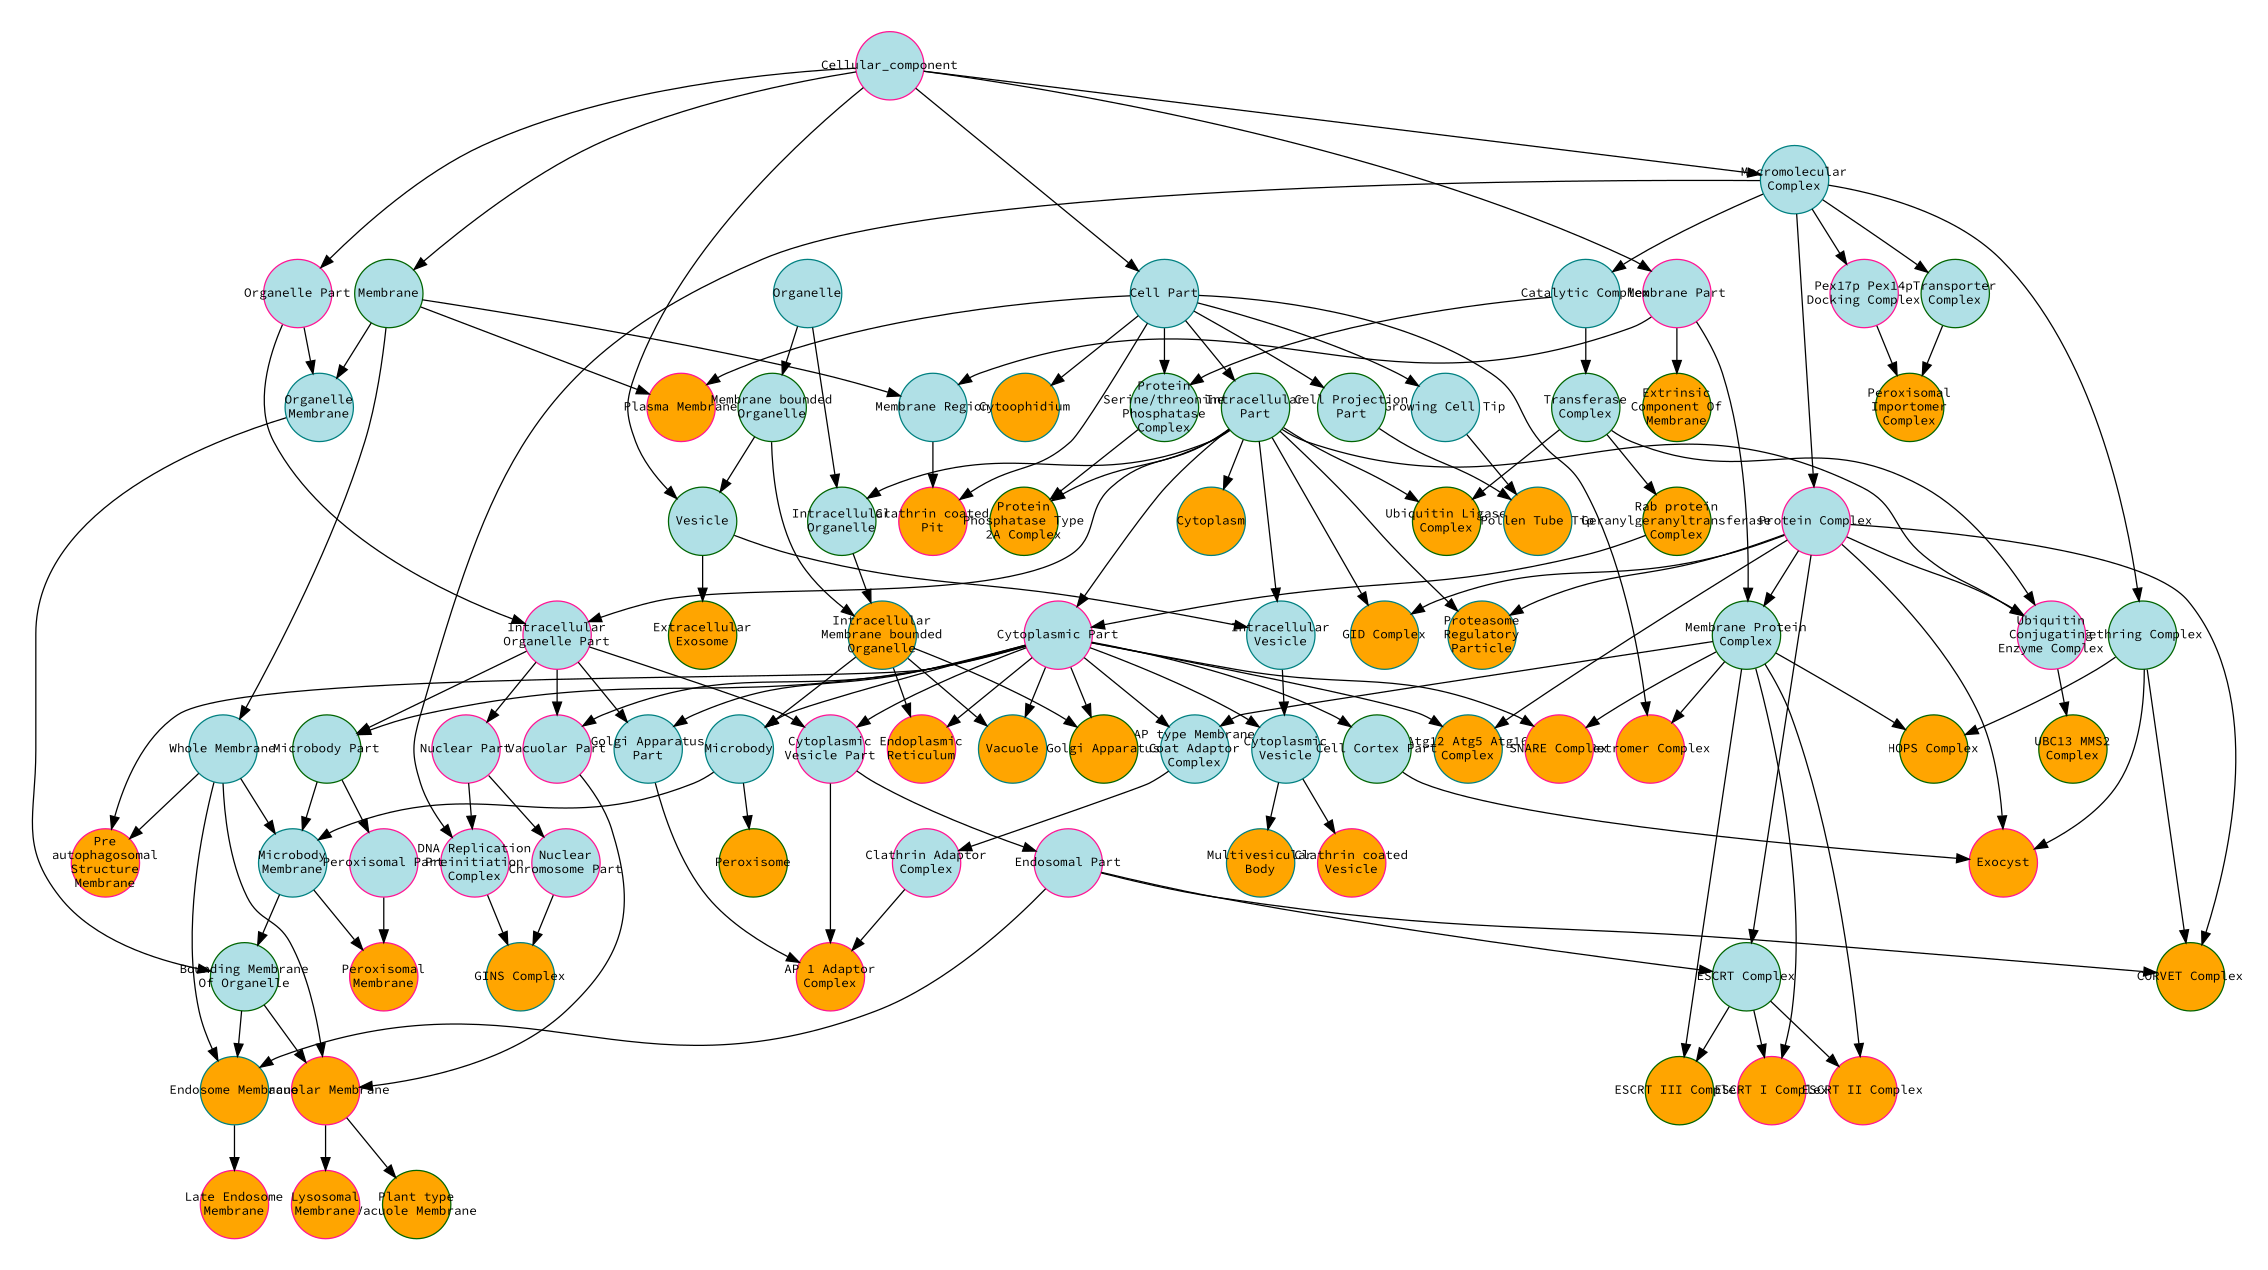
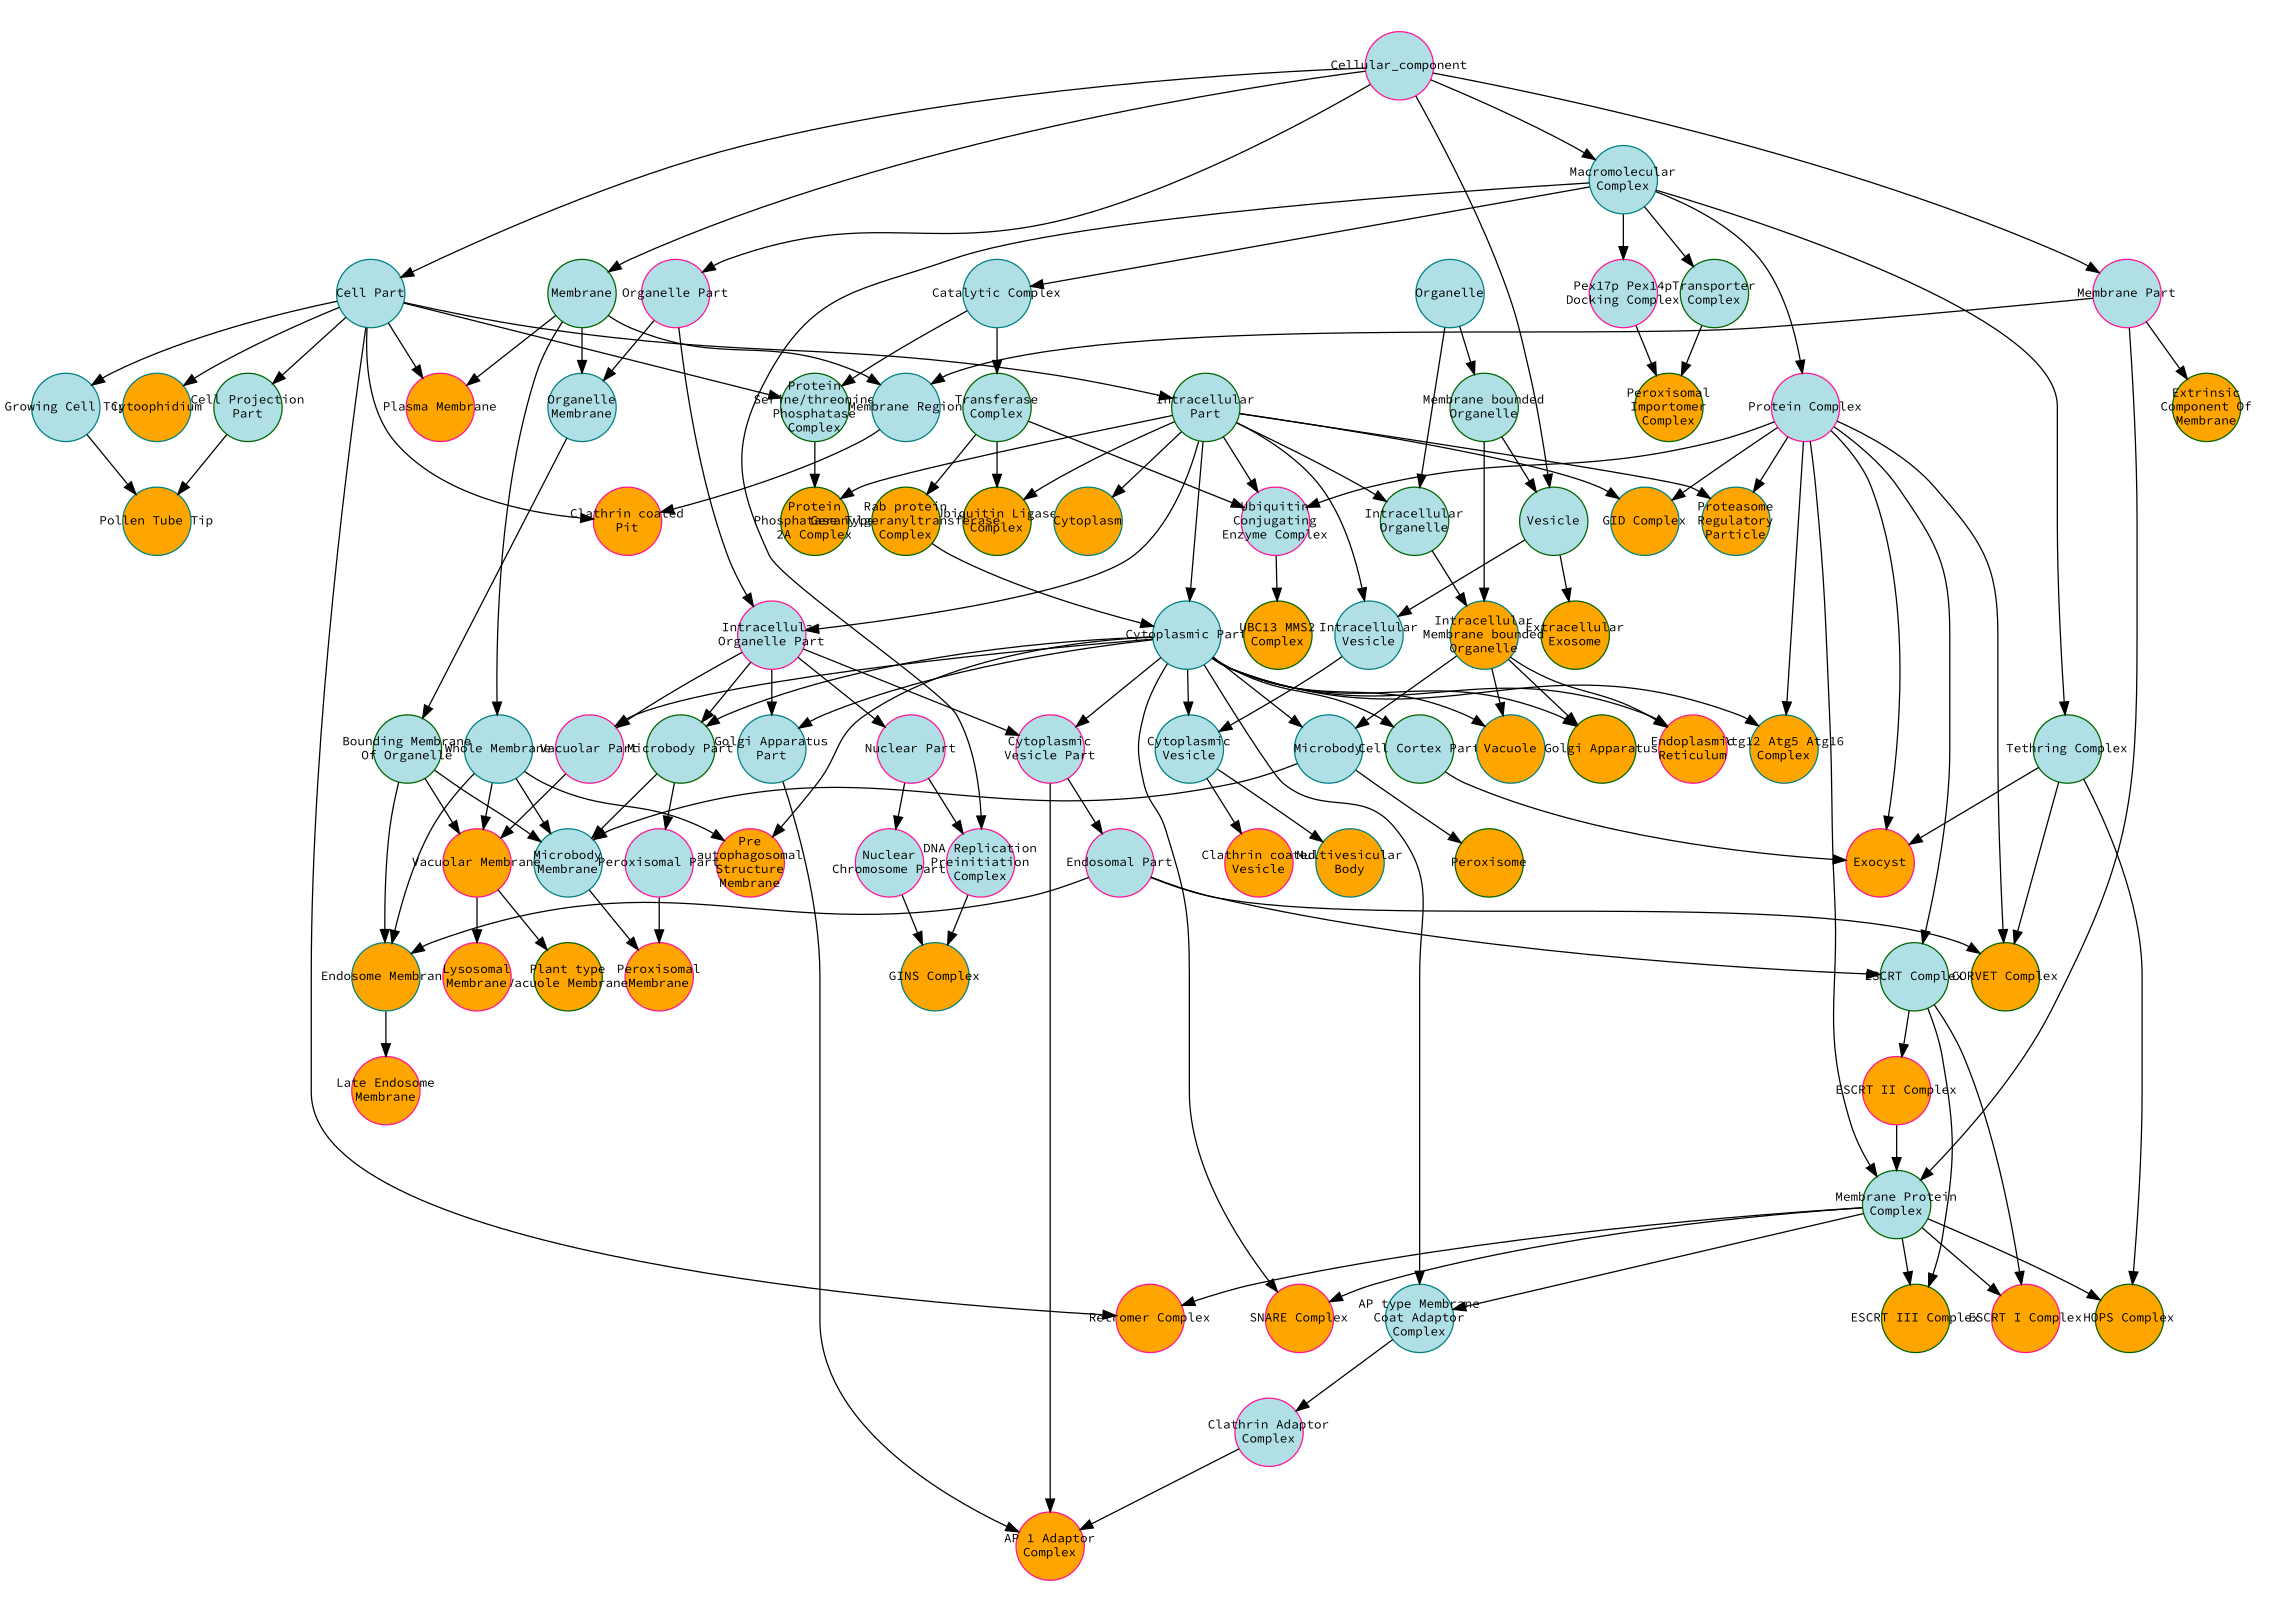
(1058, 635) -> (1187, 635)
(1826, 840) -> (1897, 1141)
(272, 913) -> (480, 801)
